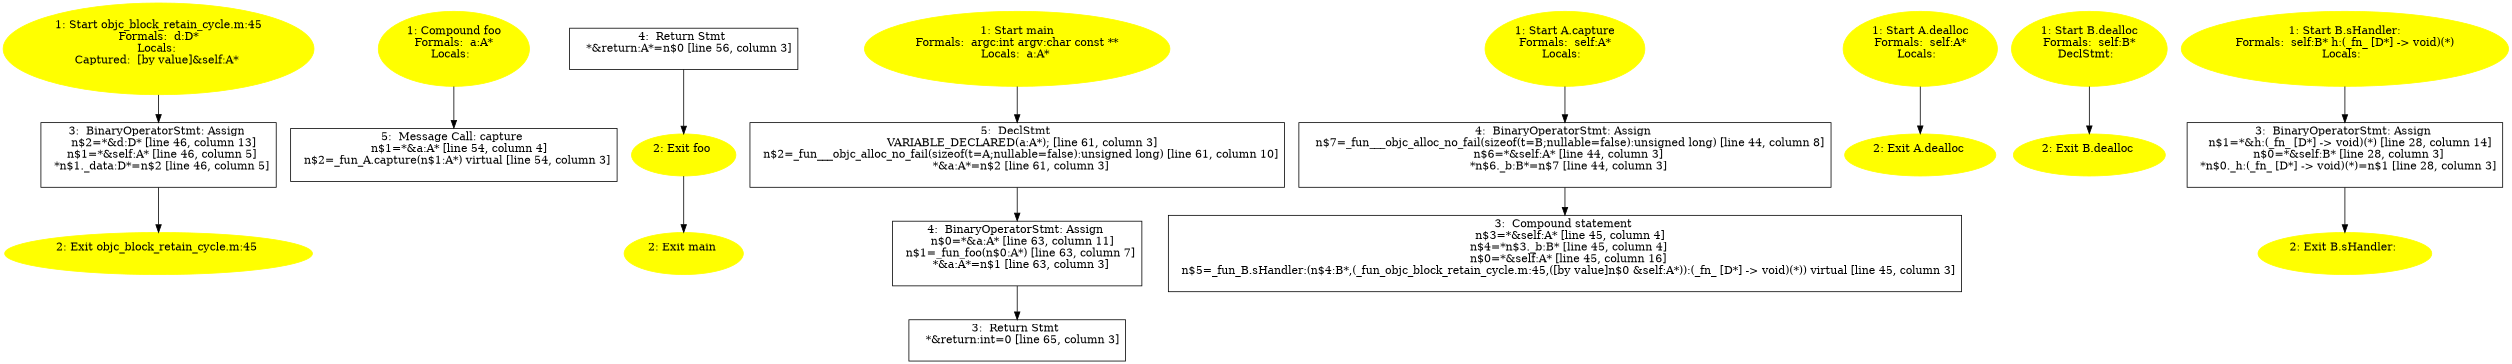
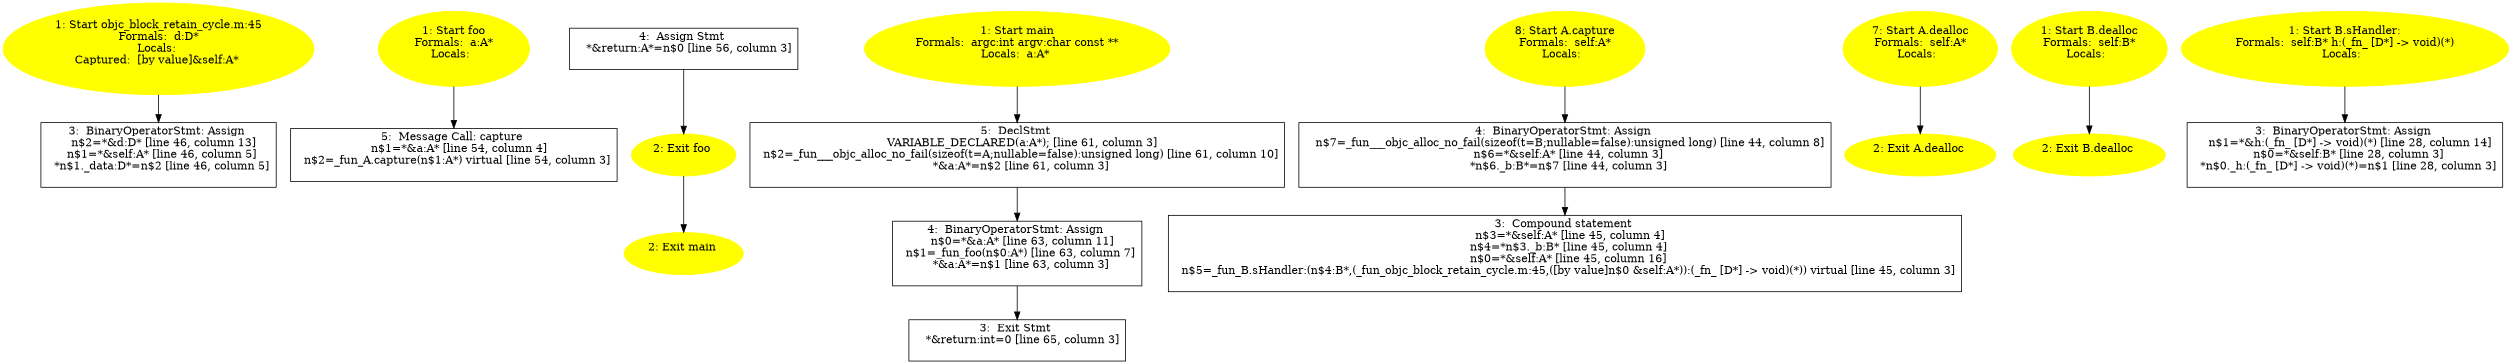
(454, 49) -> (454, 49)
(684, 49) -> (684, 49)
(1565, 49) -> (1565, 49)
(1920, 49) -> (1920, 49)
(2089, 49) -> (2089, 49)
(159, 254) -> none
(2345, 254) -> none
(1017, 340) -> (1017, 340)
